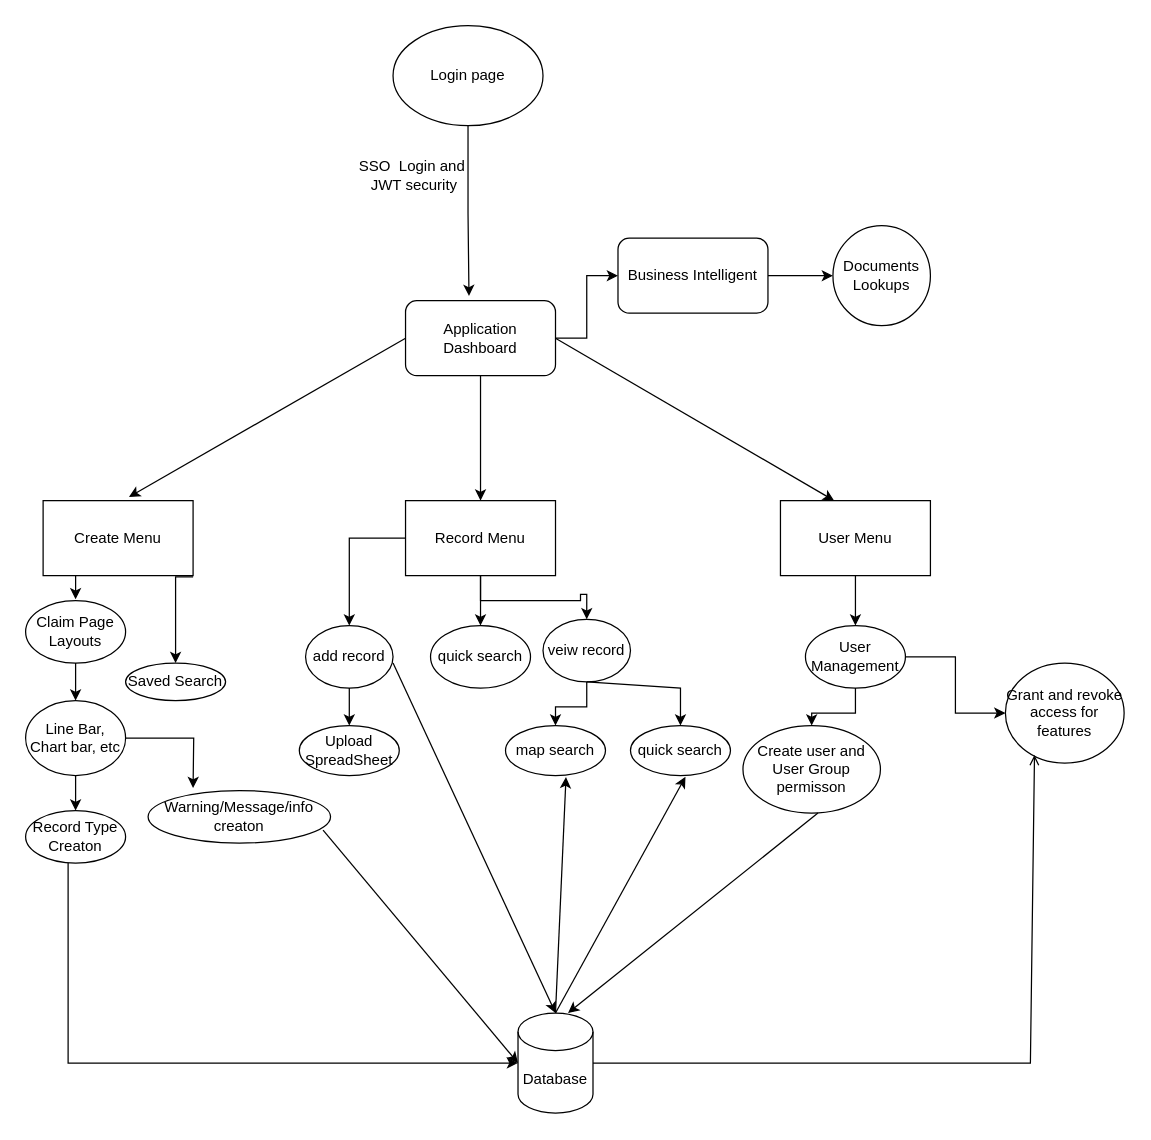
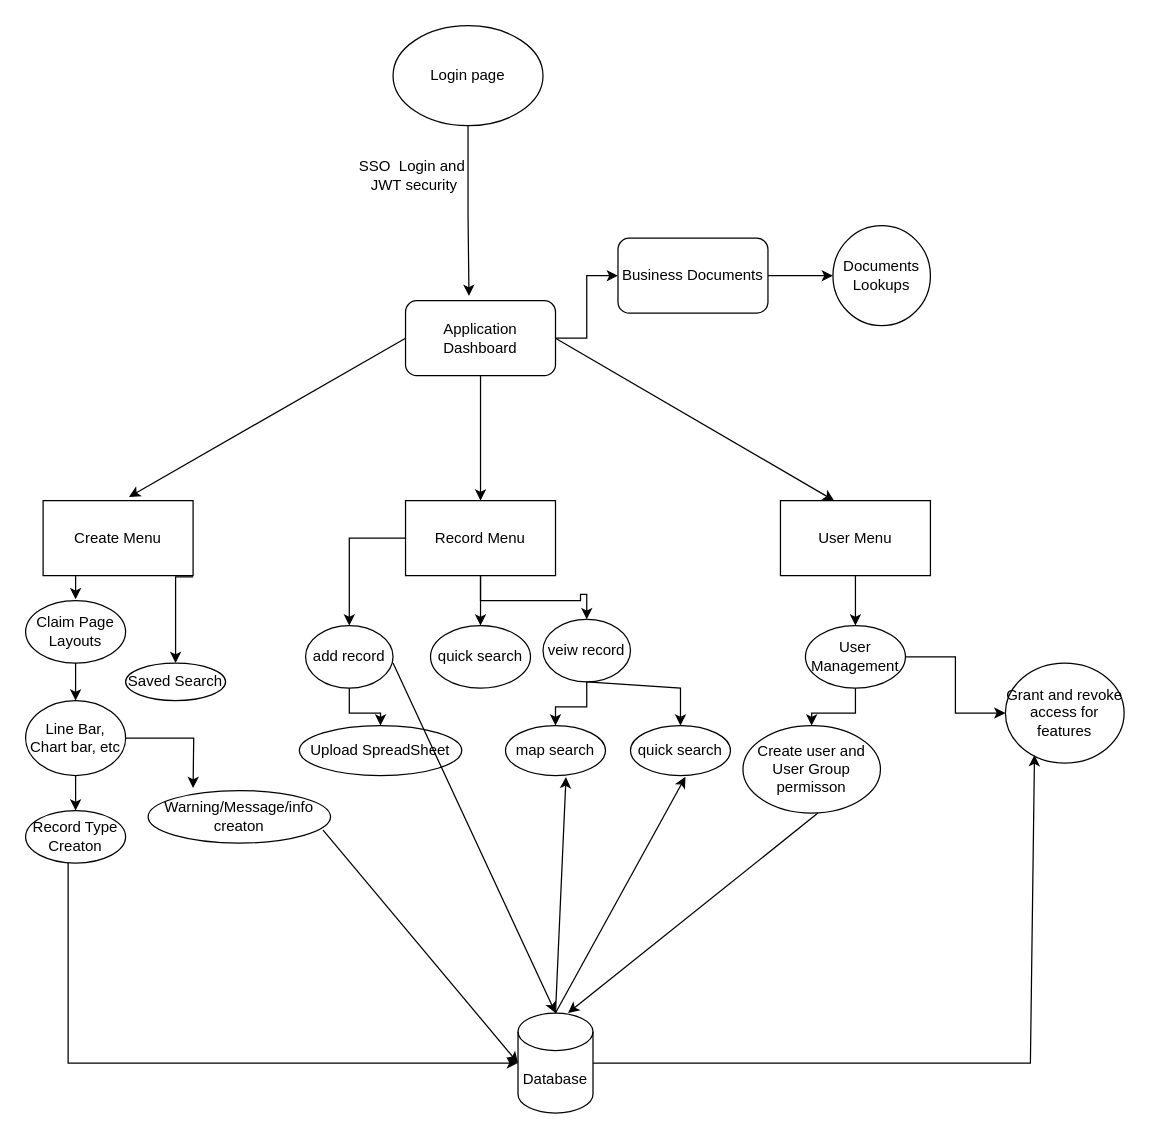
(693, 276) -> (693, 276)
(349, 751) -> (381, 751)
(1035, 762) -> (1035, 765)
